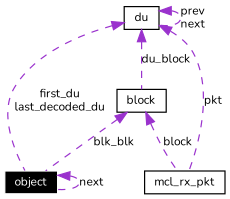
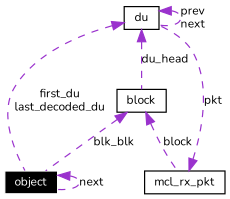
(166, 59) -> (166, 59)
(203, 96) -> (202, 84)
